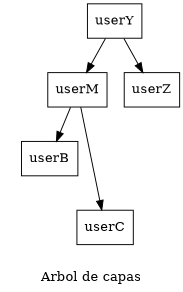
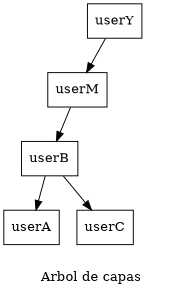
(152, 90) -> none
(90, 154) -> (74, 189)
none -> (32, 227)
